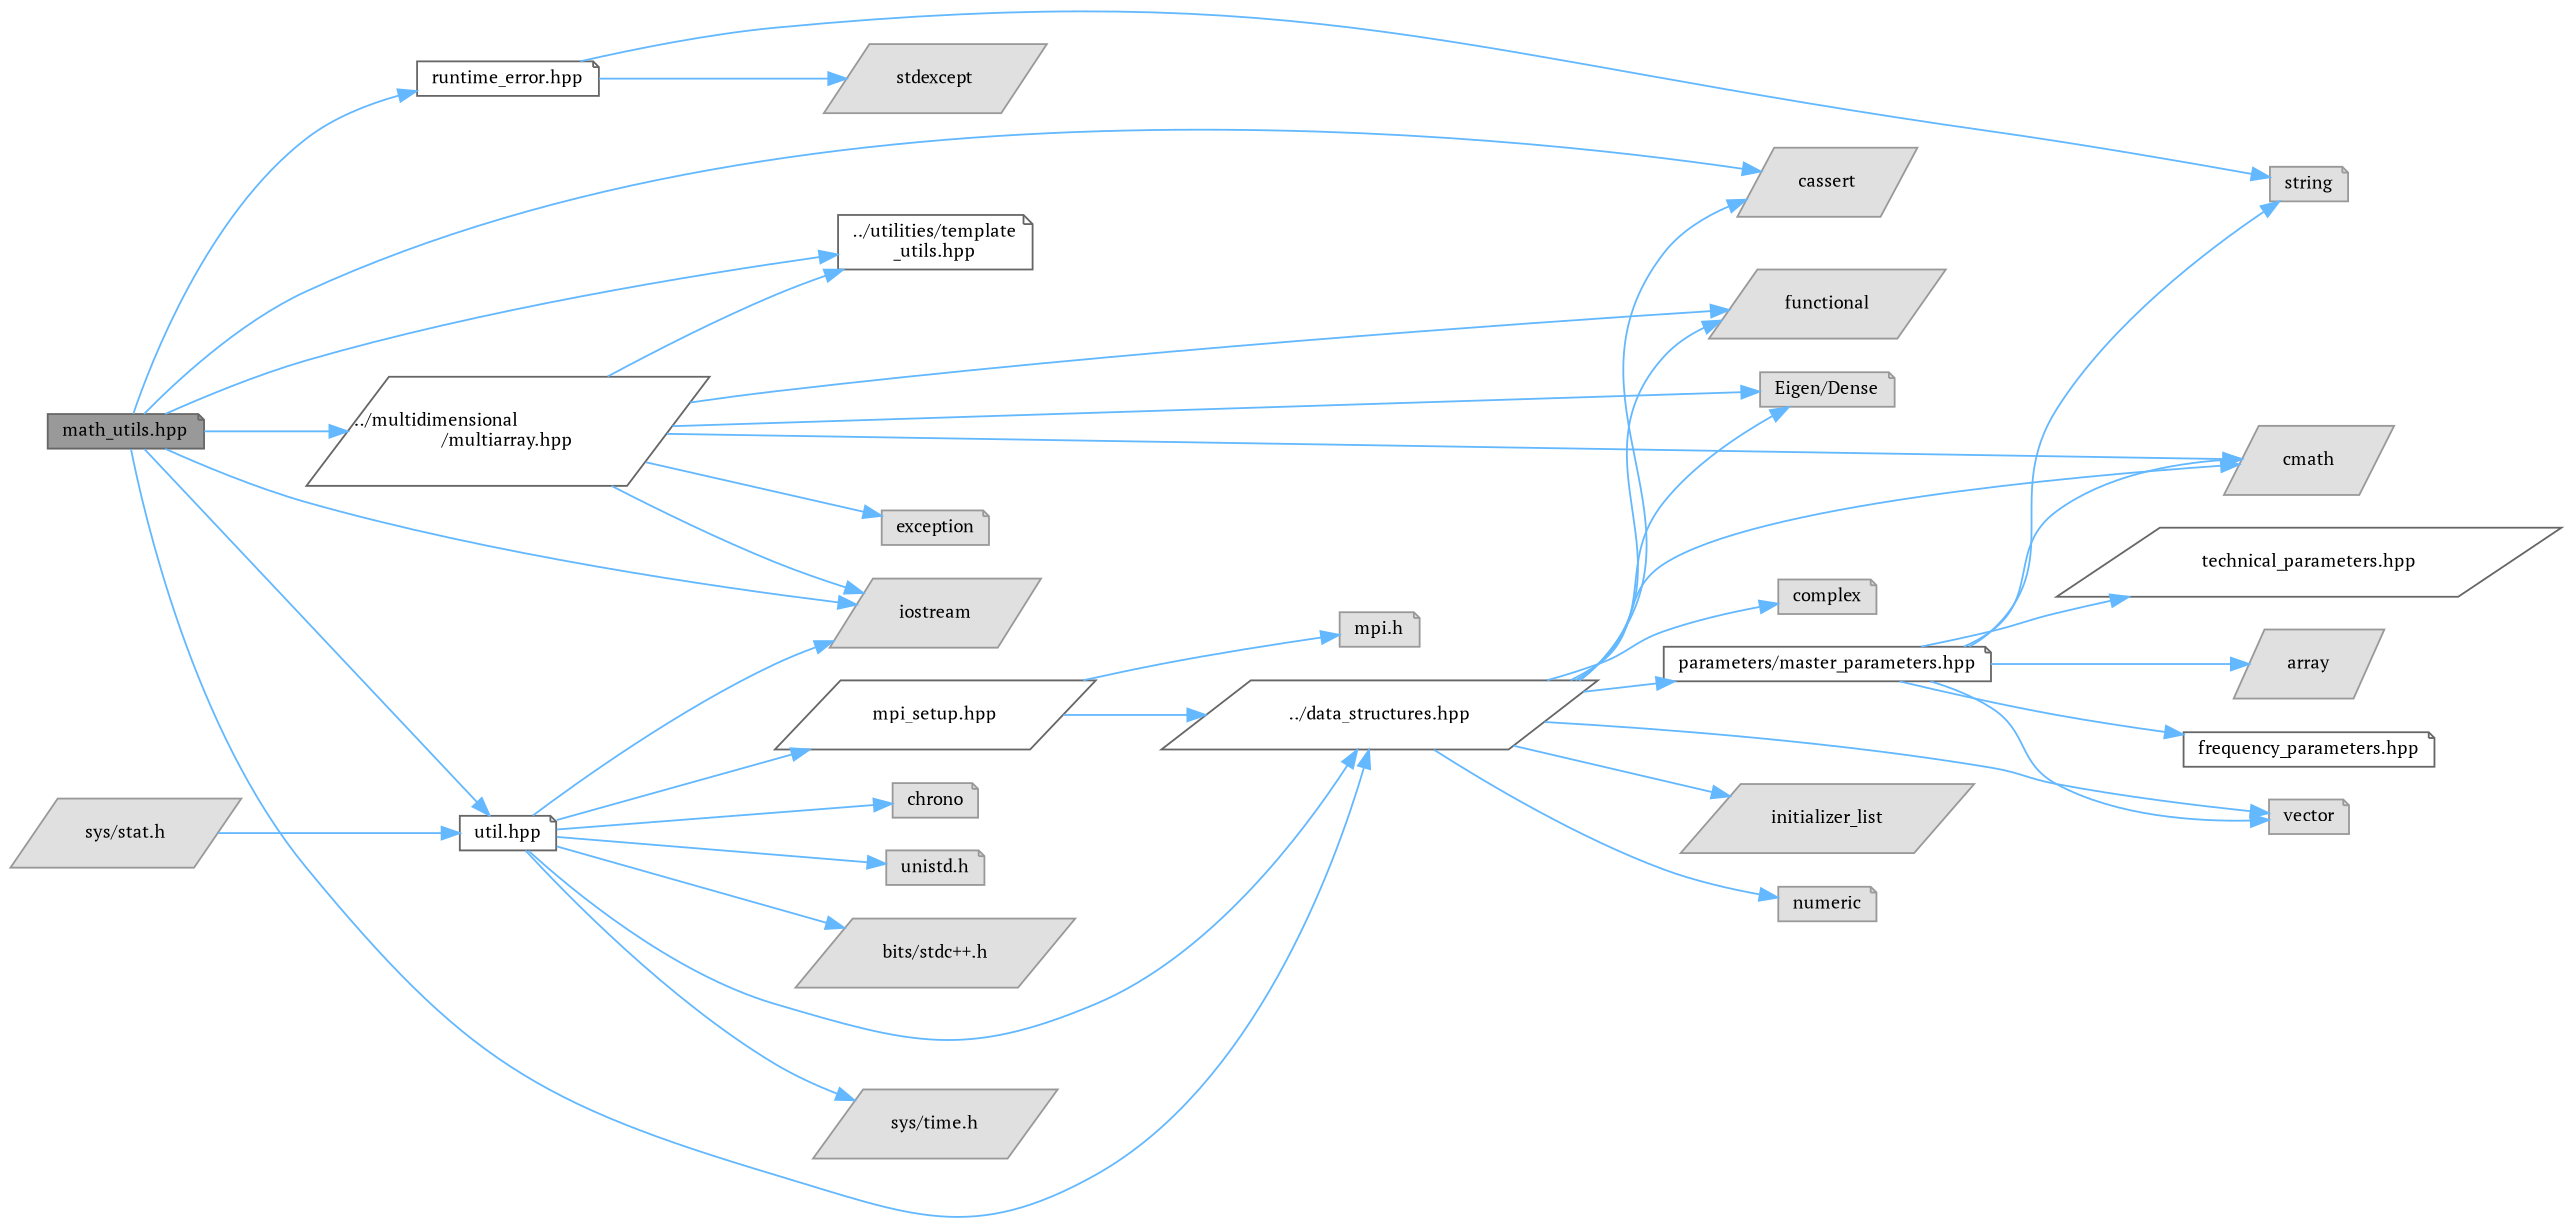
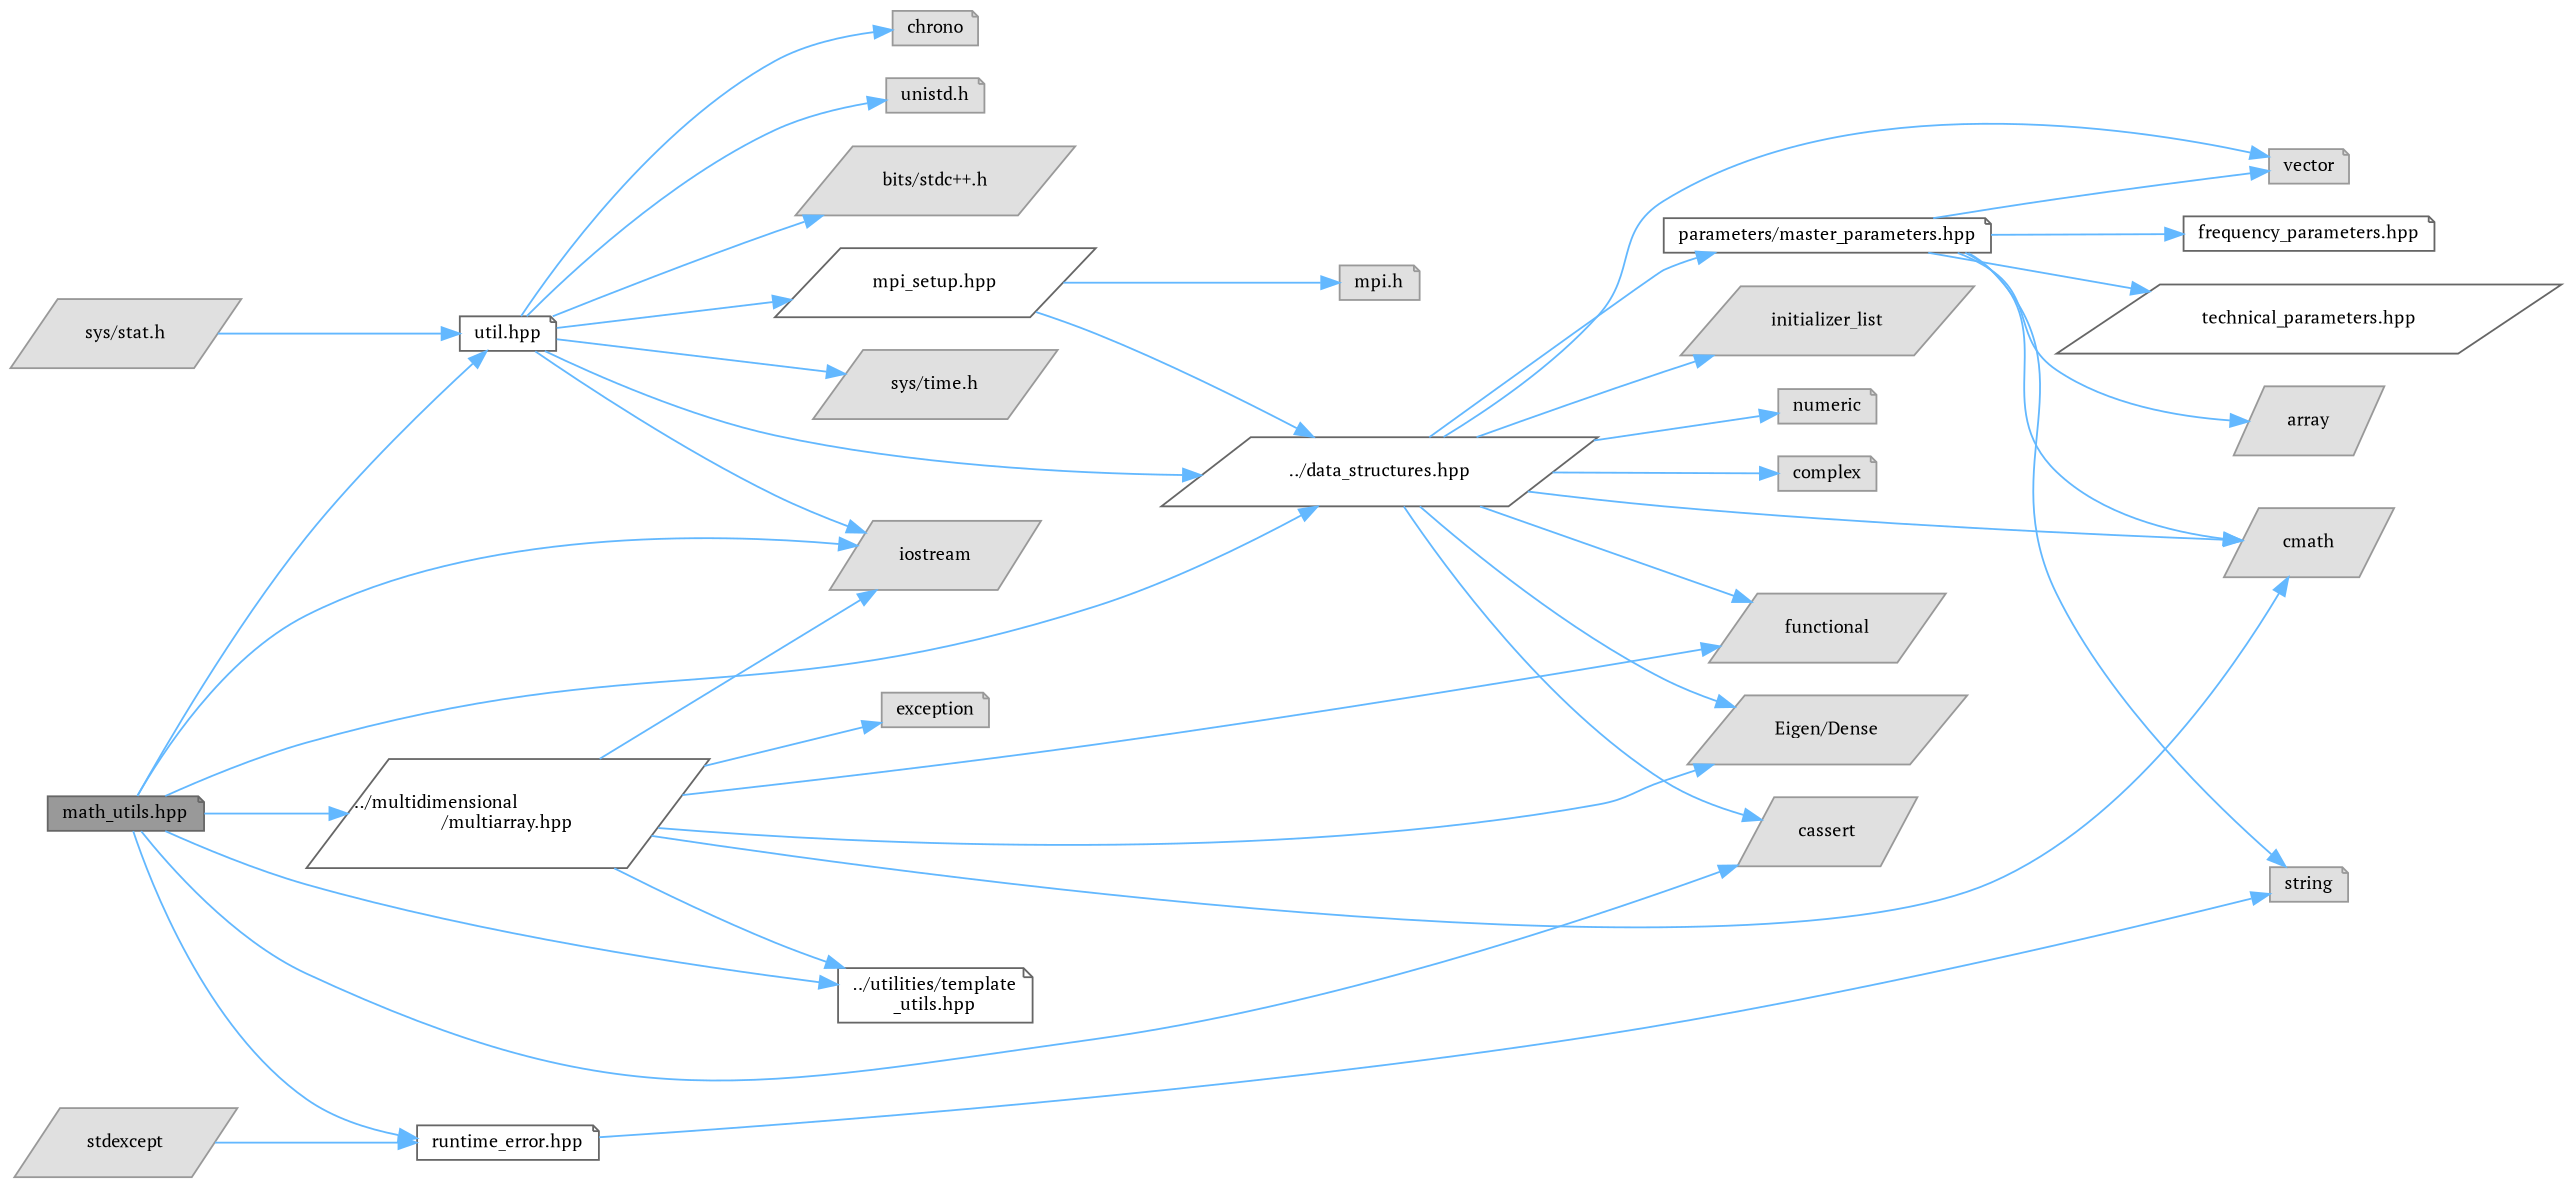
(714, 79) -> (307, 1143)
(1827, 390) -> (1827, 730)
